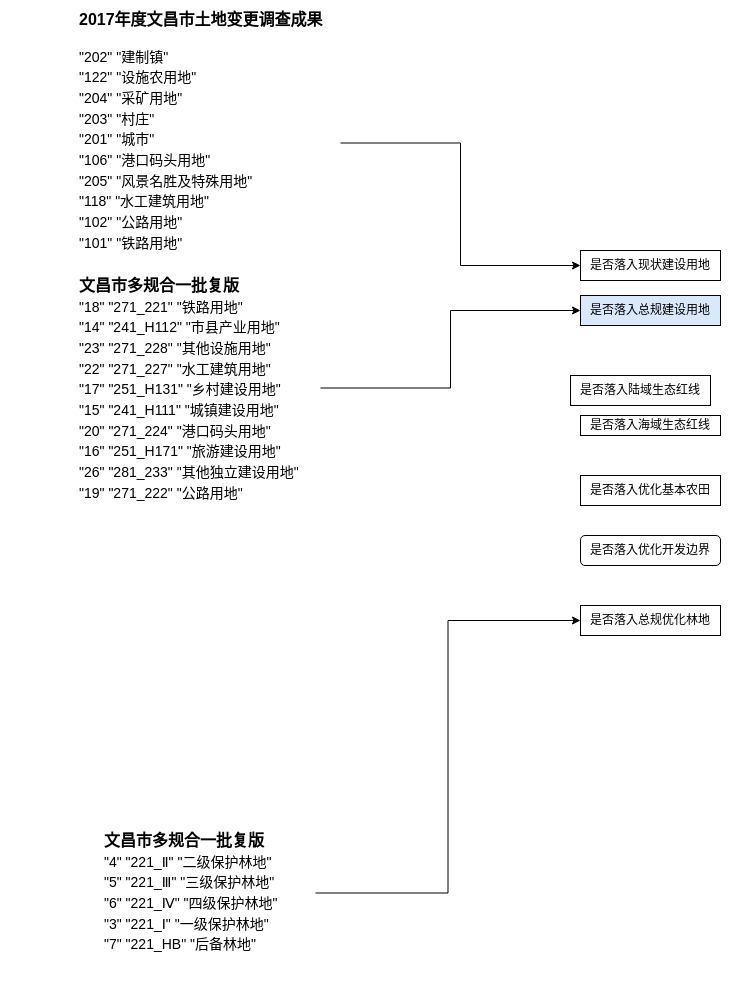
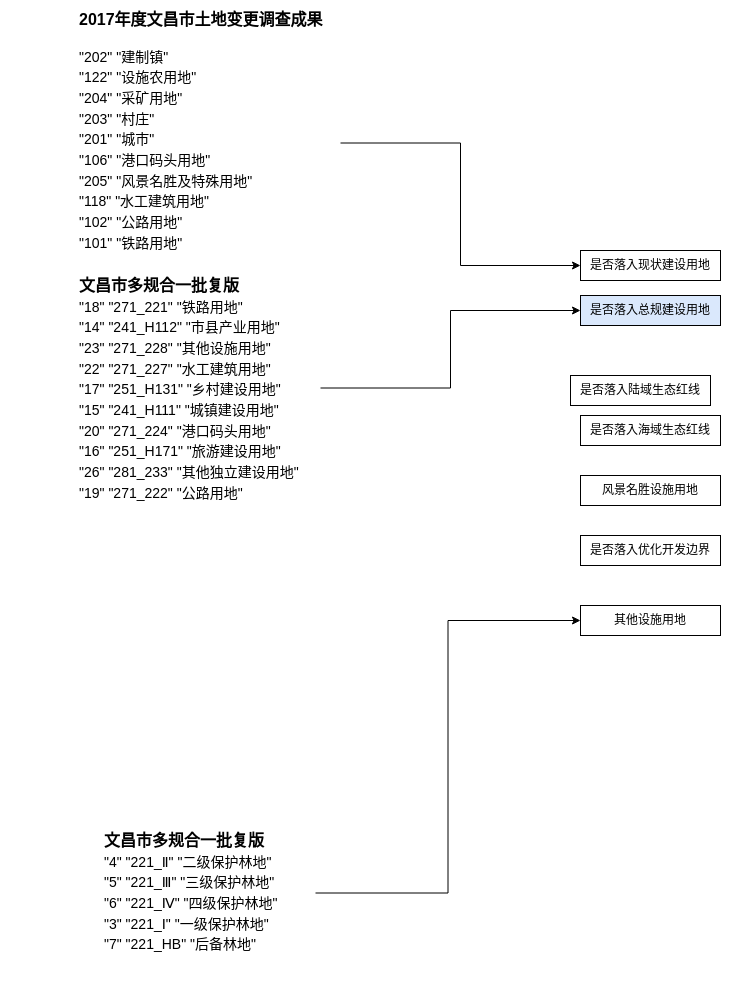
(651, 426) -> (651, 431)
(651, 491) -> (651, 491)
(651, 551) -> (651, 551)
(651, 621) -> (651, 621)
